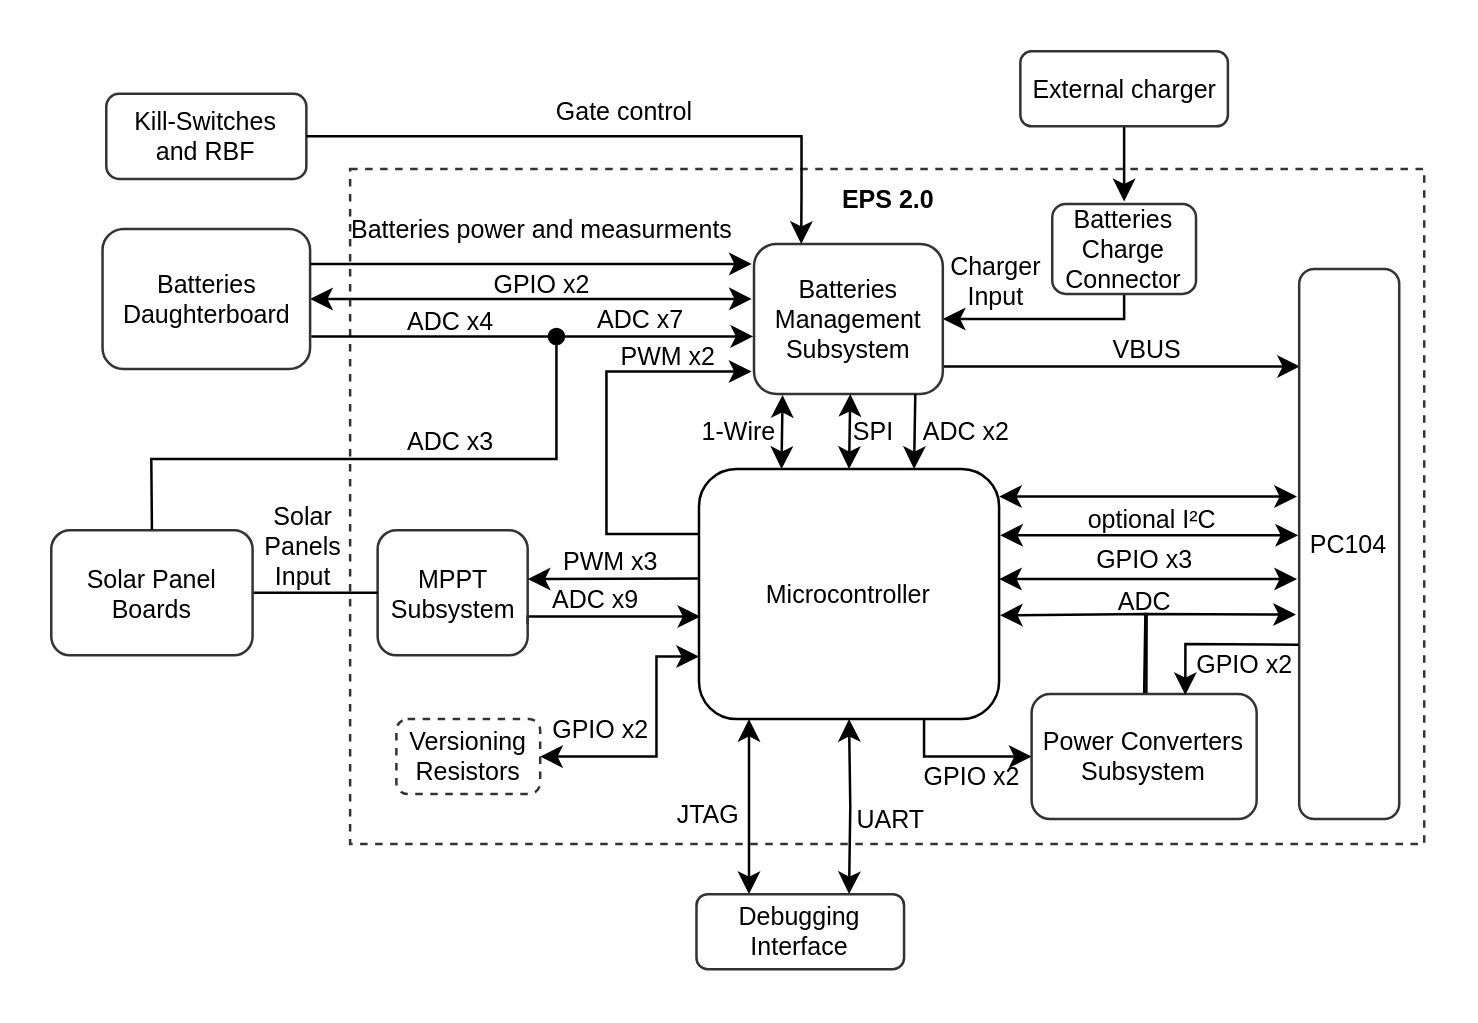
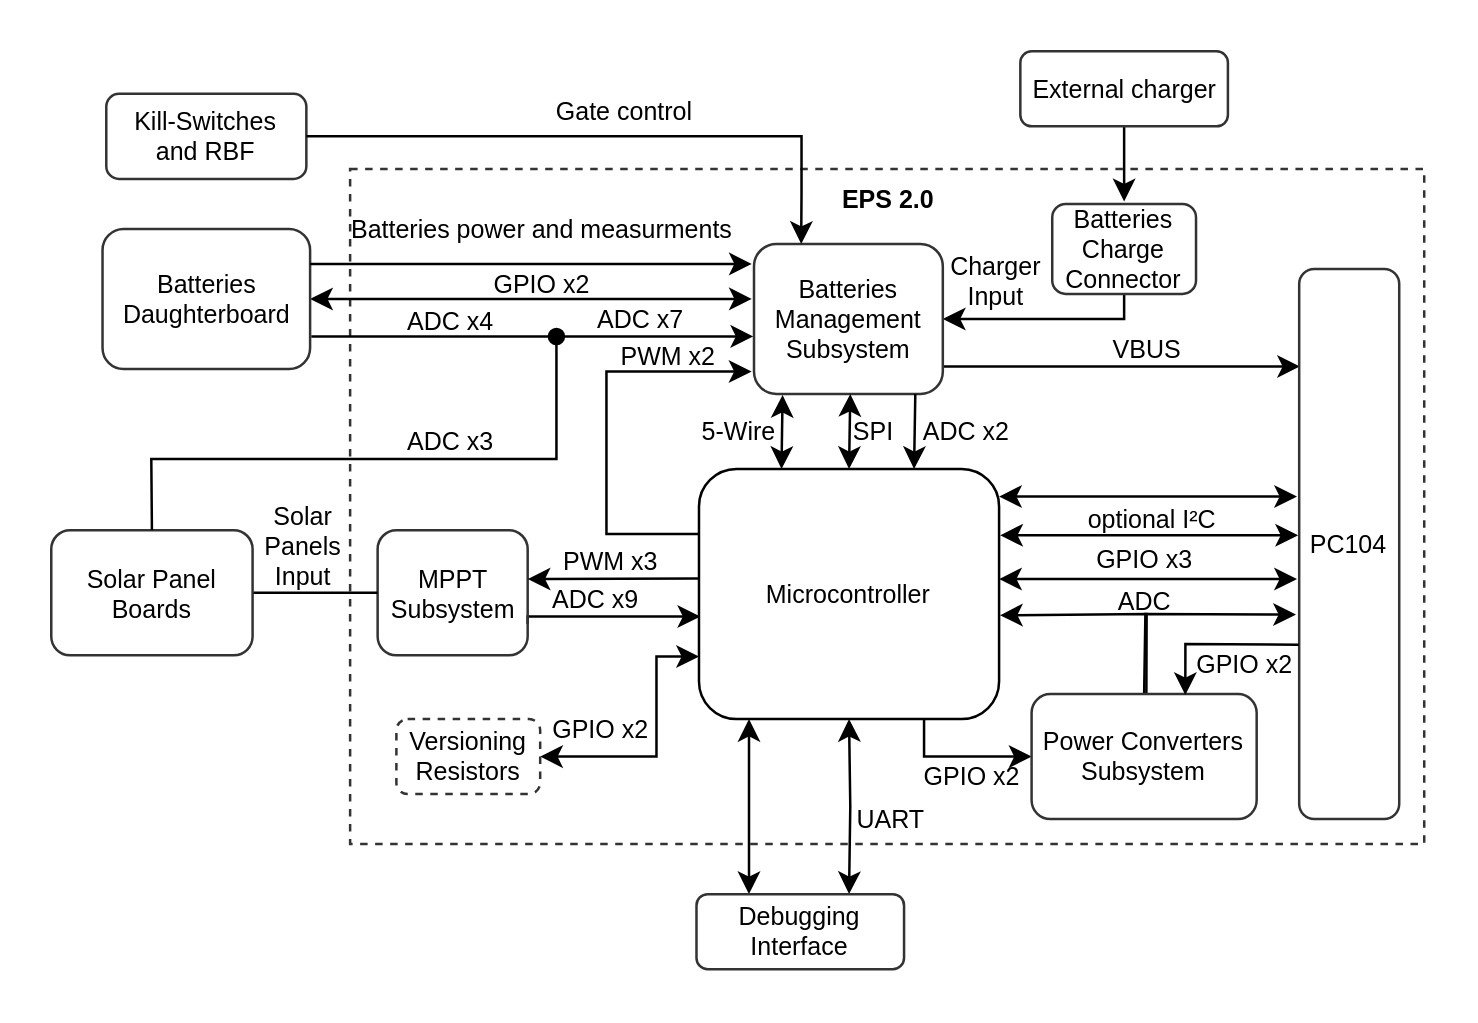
(738, 431) -> (738, 431)
(709, 813) -> none
